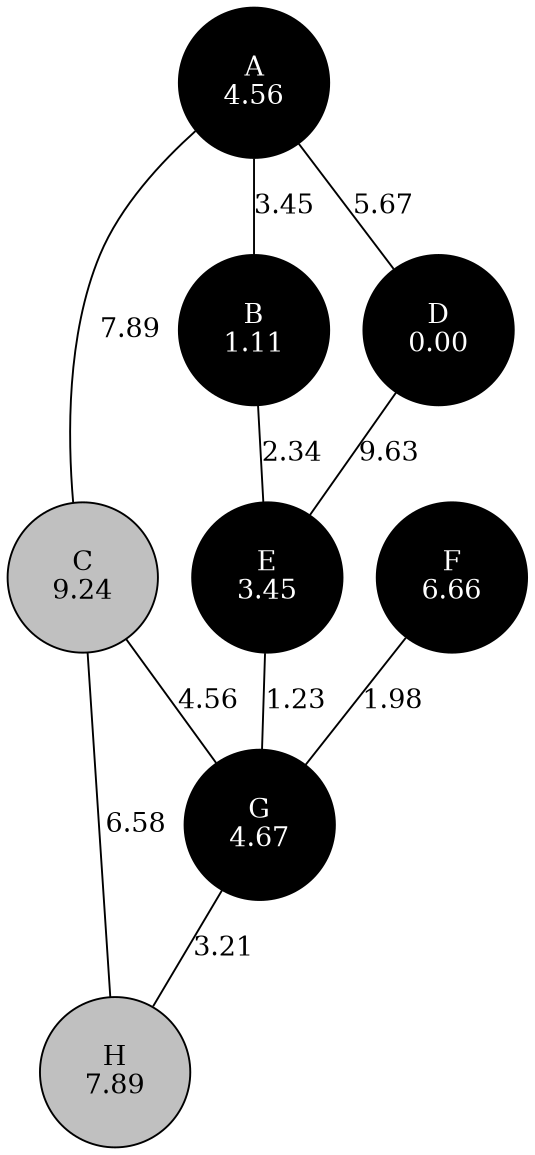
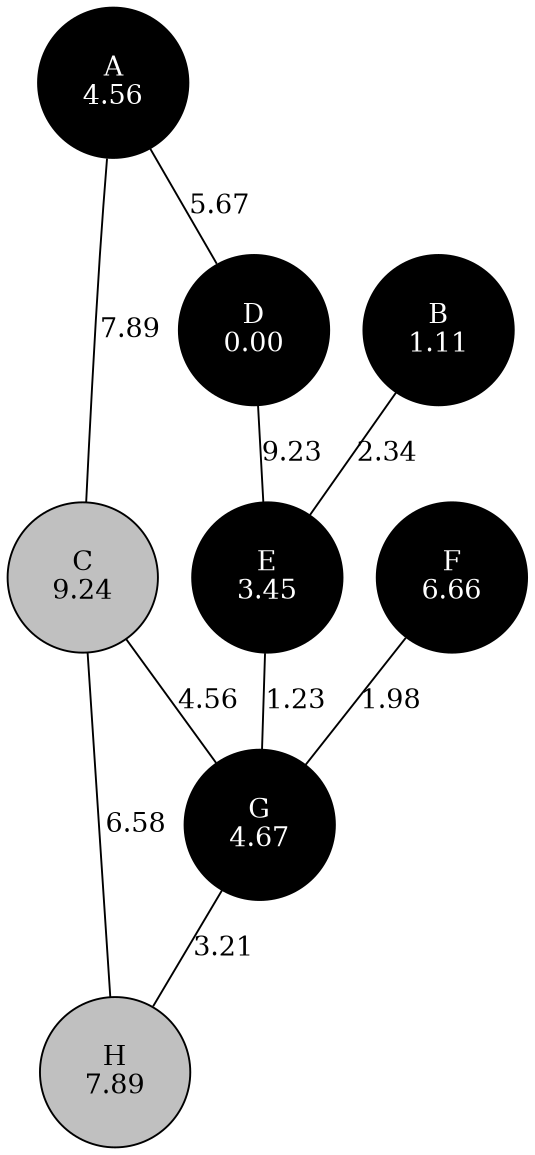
(254, 207) -> none
(389, 454) -> (292, 454)
